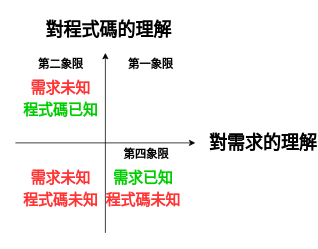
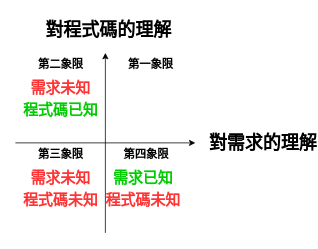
none -> (60, 154)
